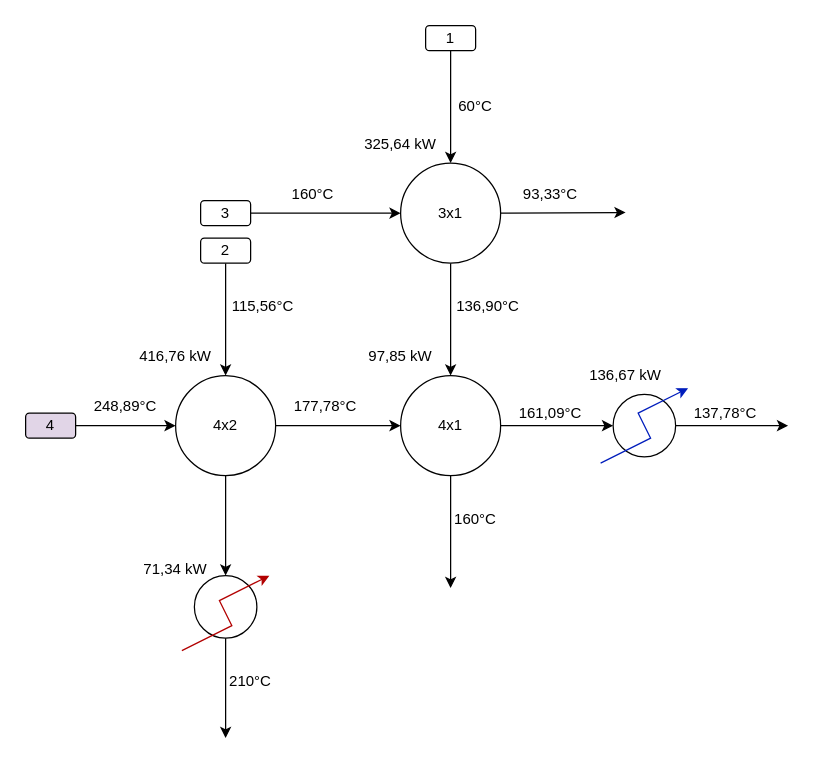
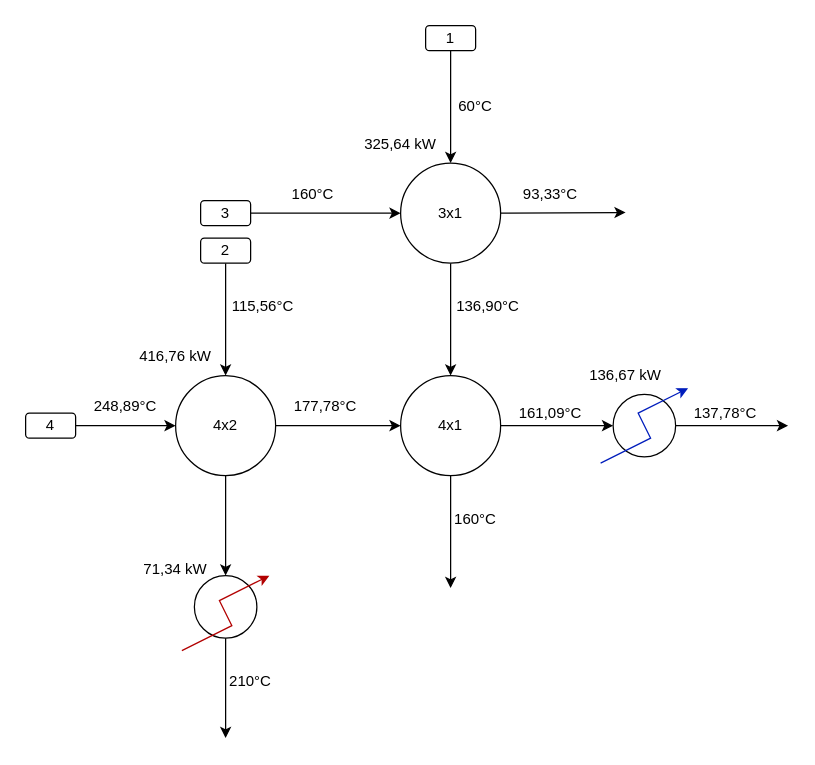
(401, 357) -> none
(51, 426) -> (51, 426)
